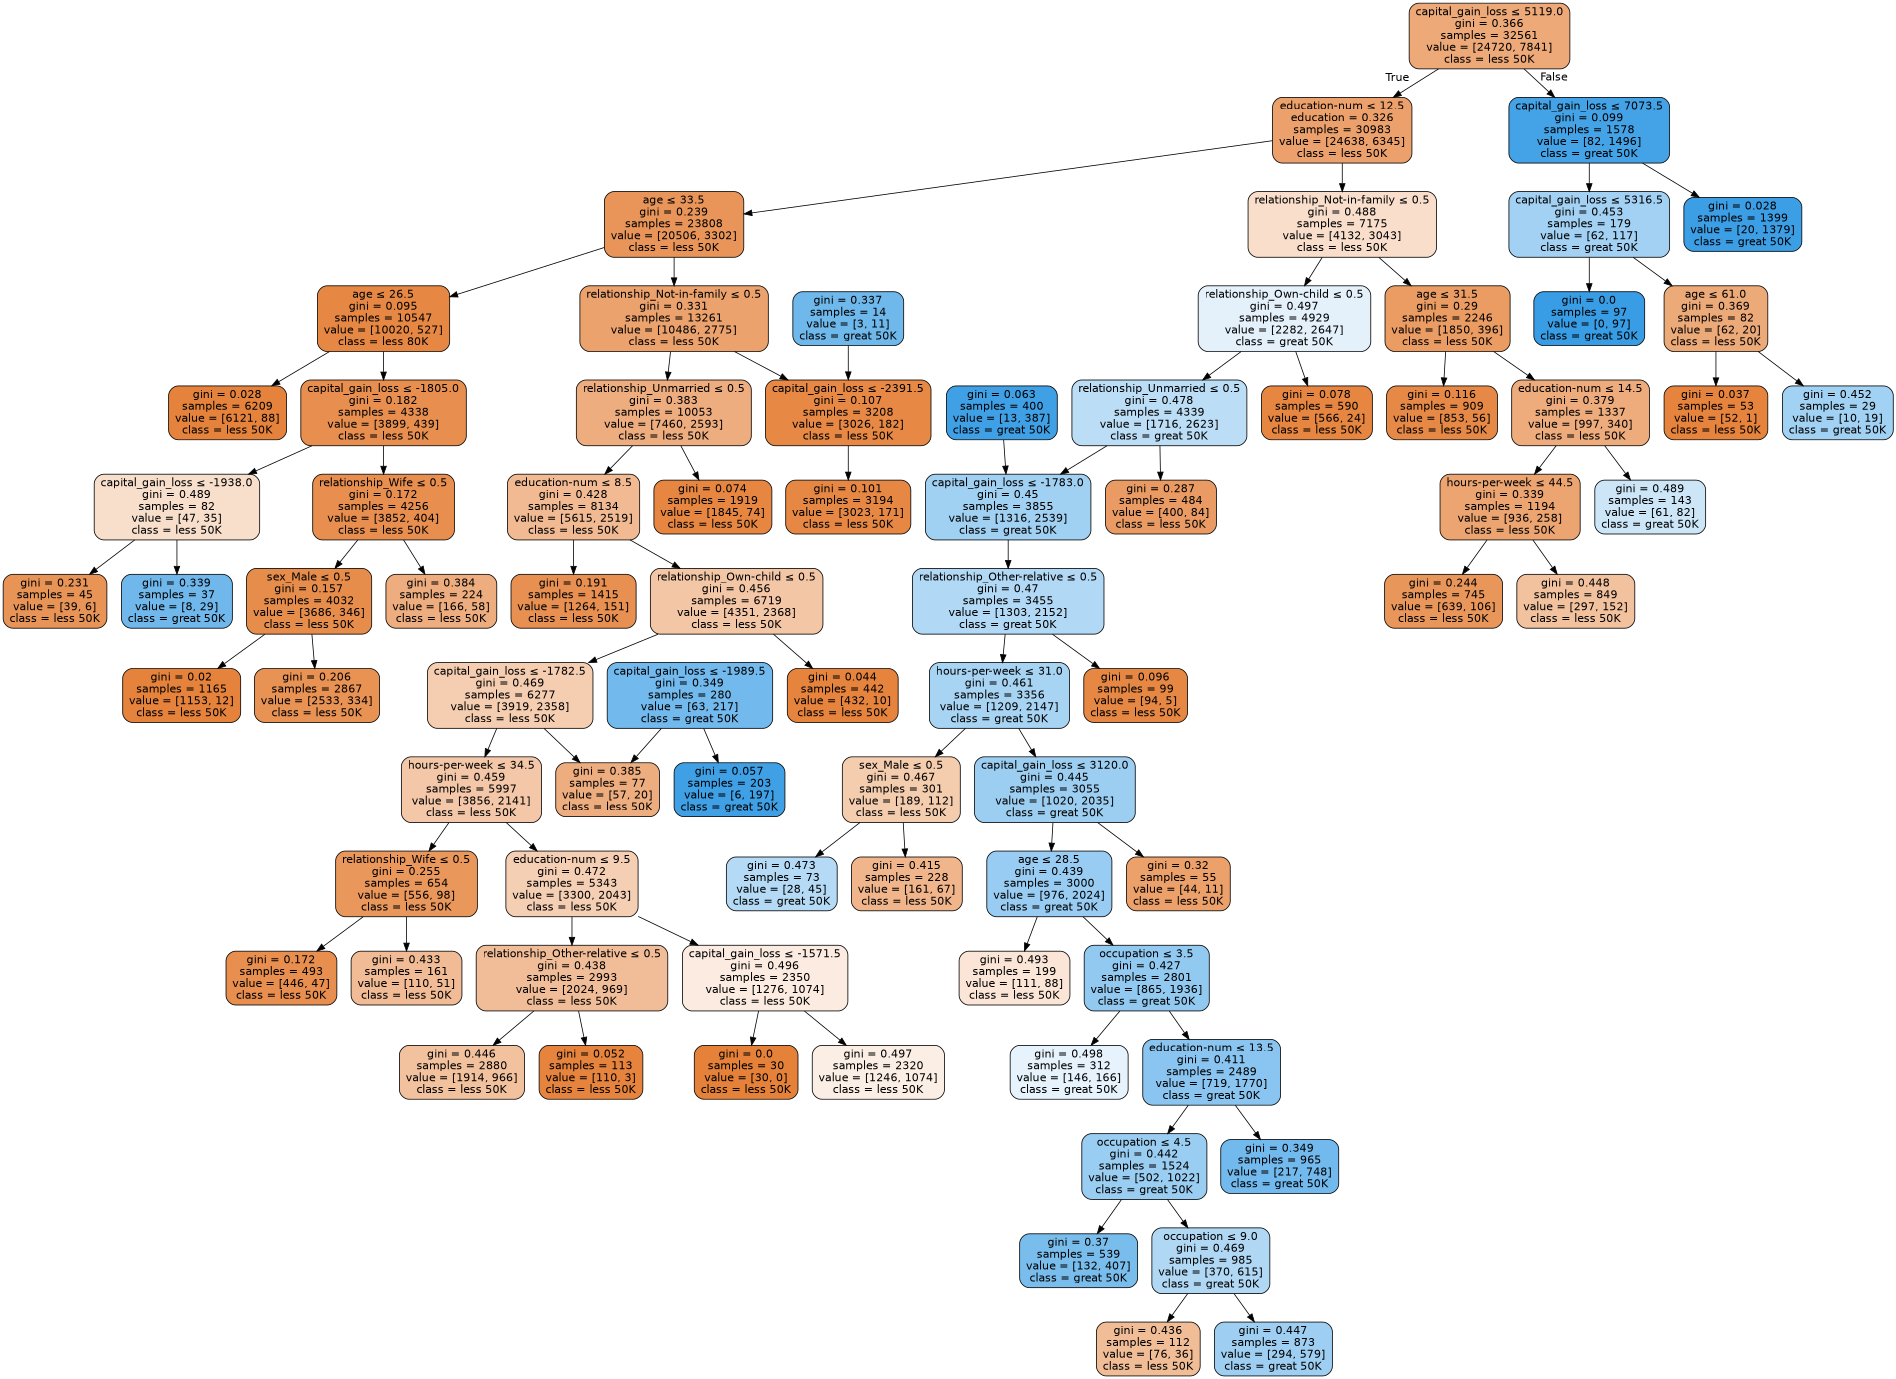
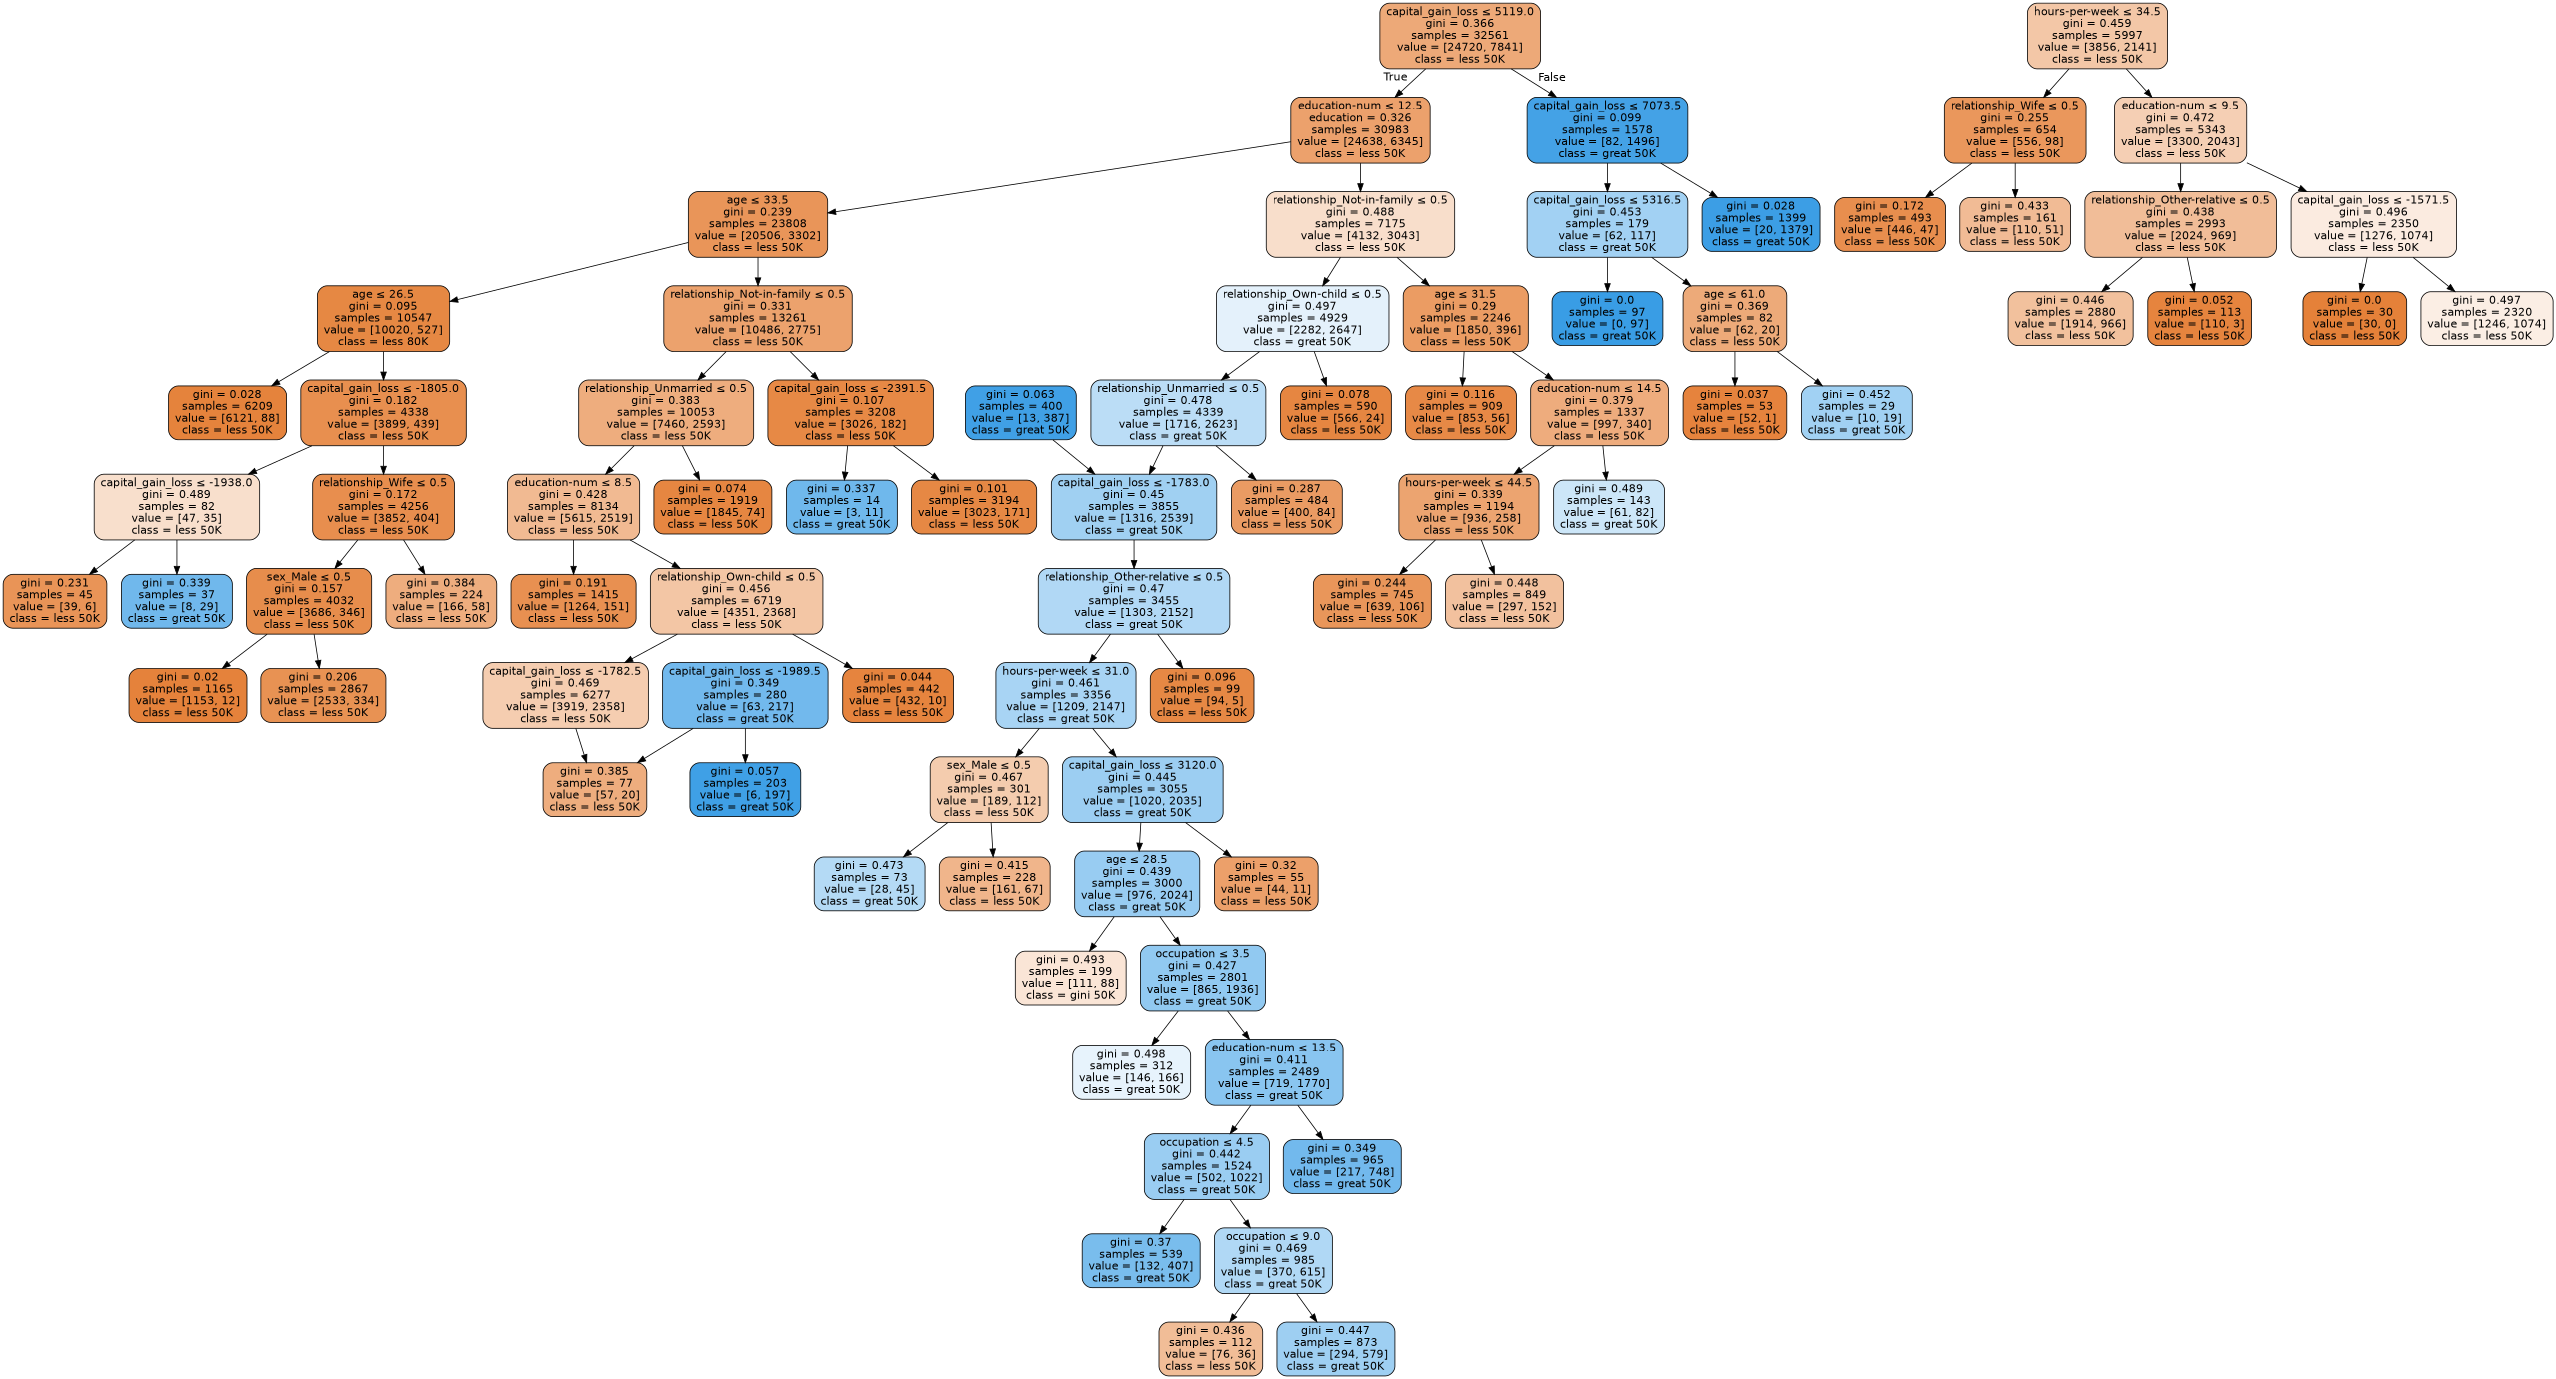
(848, 359) -> (846, 459)
(492, 739) -> none
(1015, 996) -> (1071, 996)
